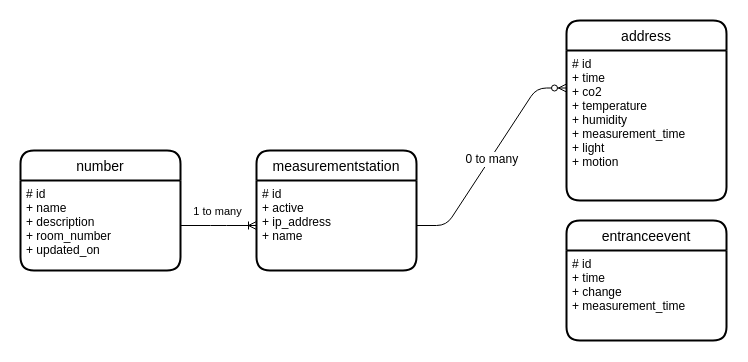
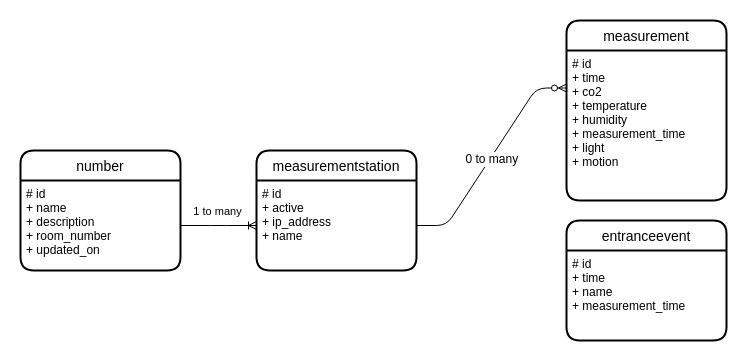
(646, 36) -> (646, 36)
(582, 264) -> (582, 264)
